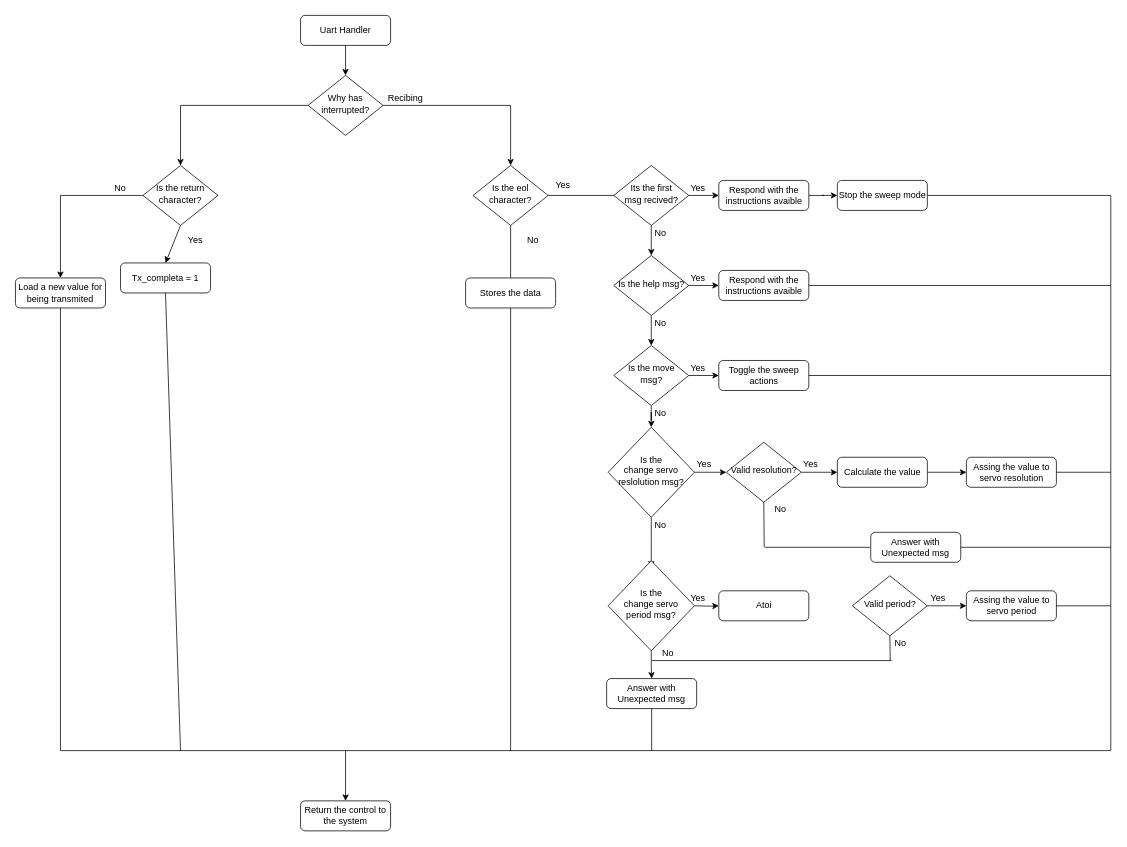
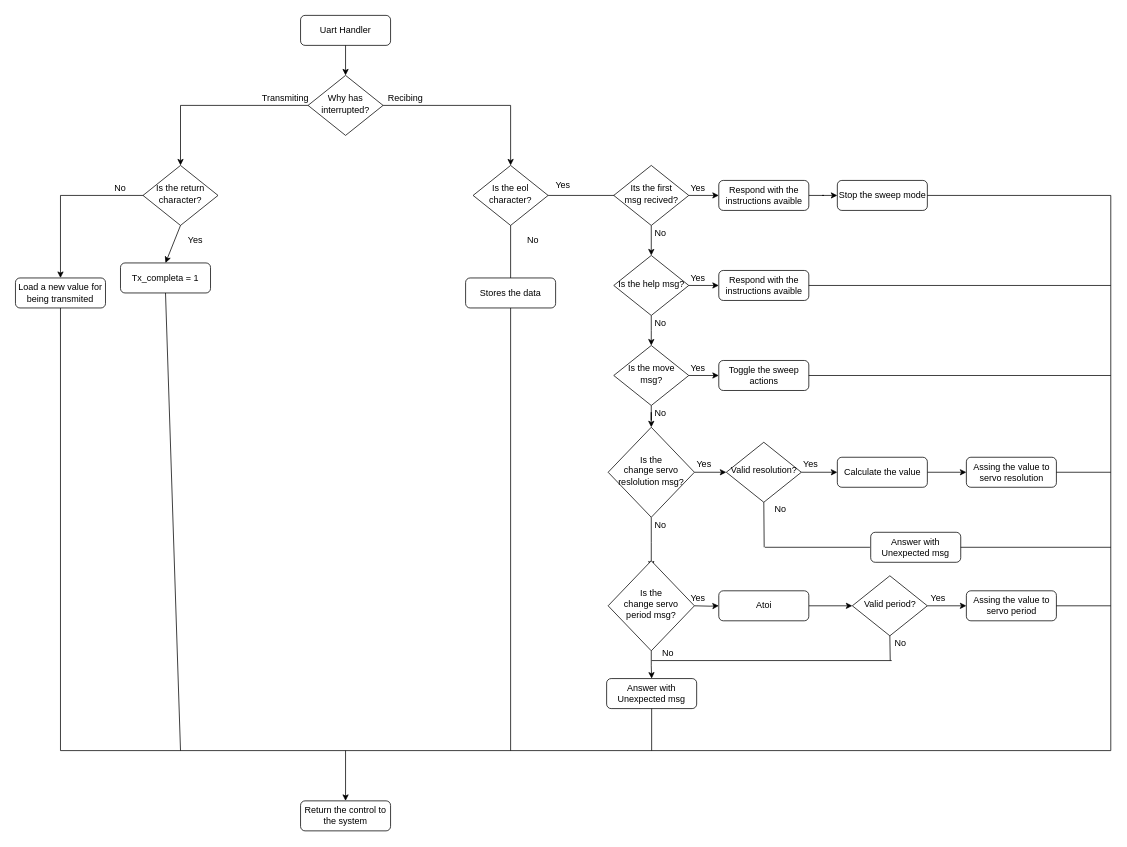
none -> (285, 98)
none -> (828, 606)
